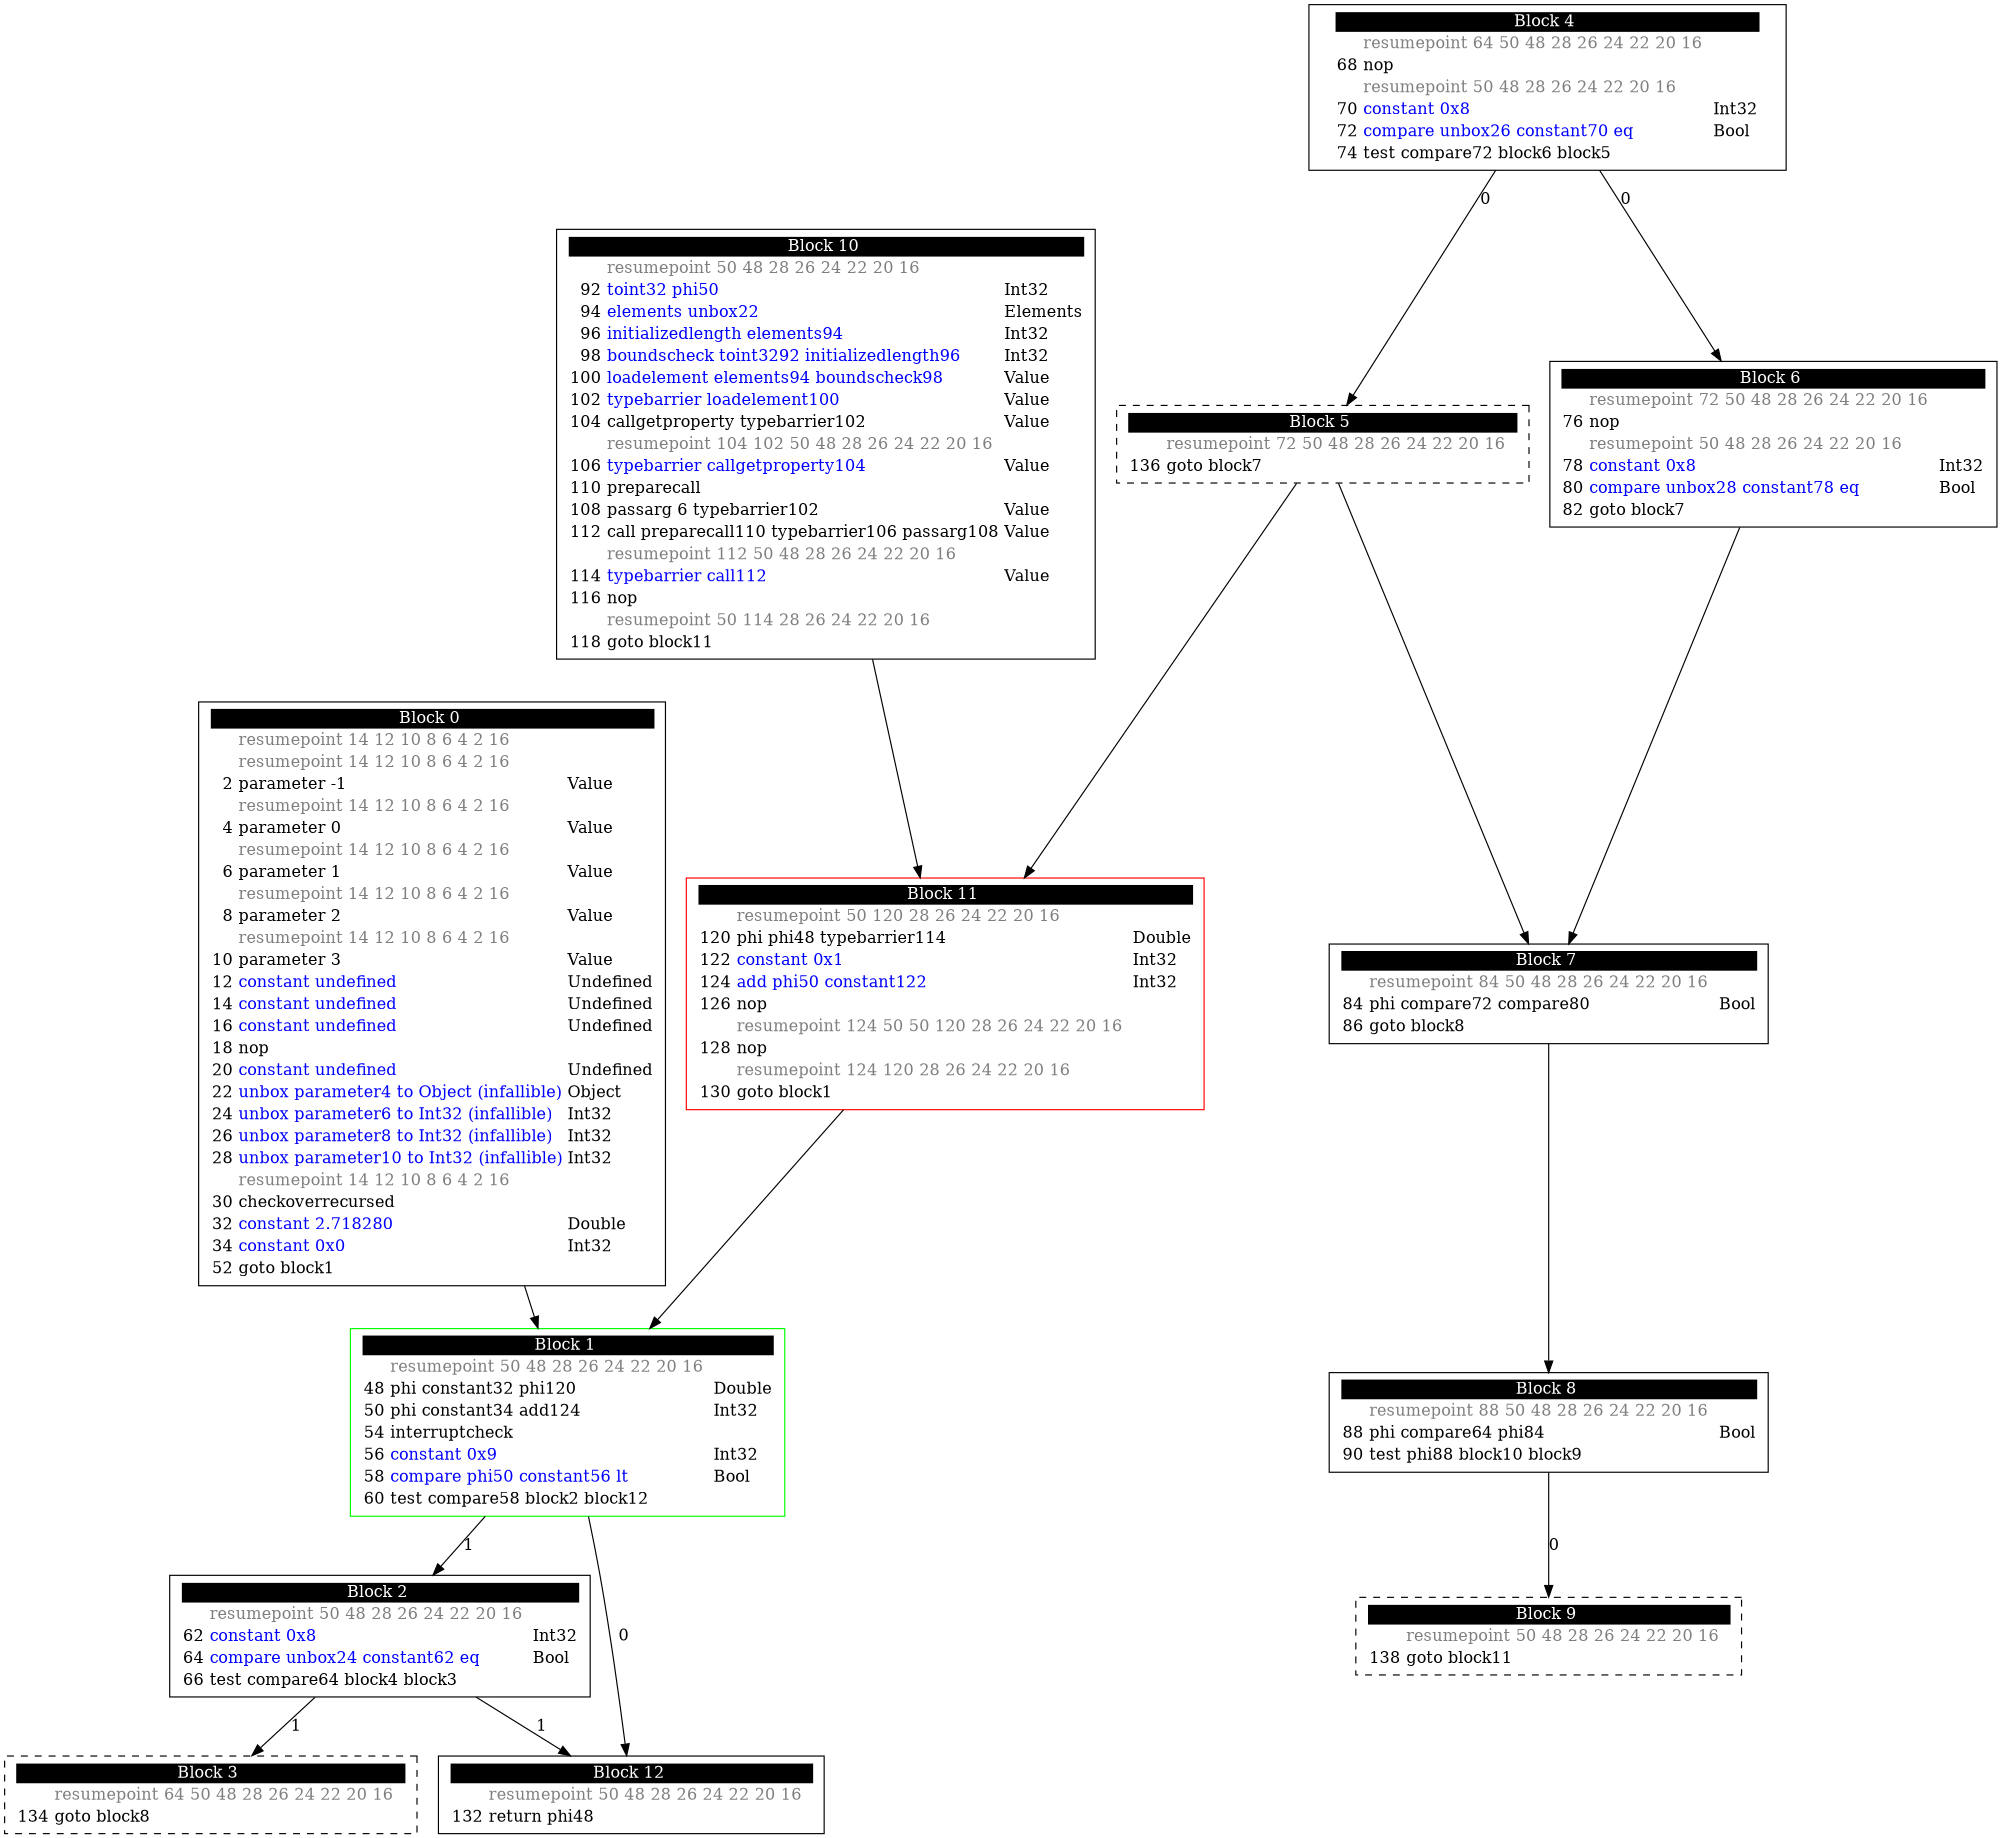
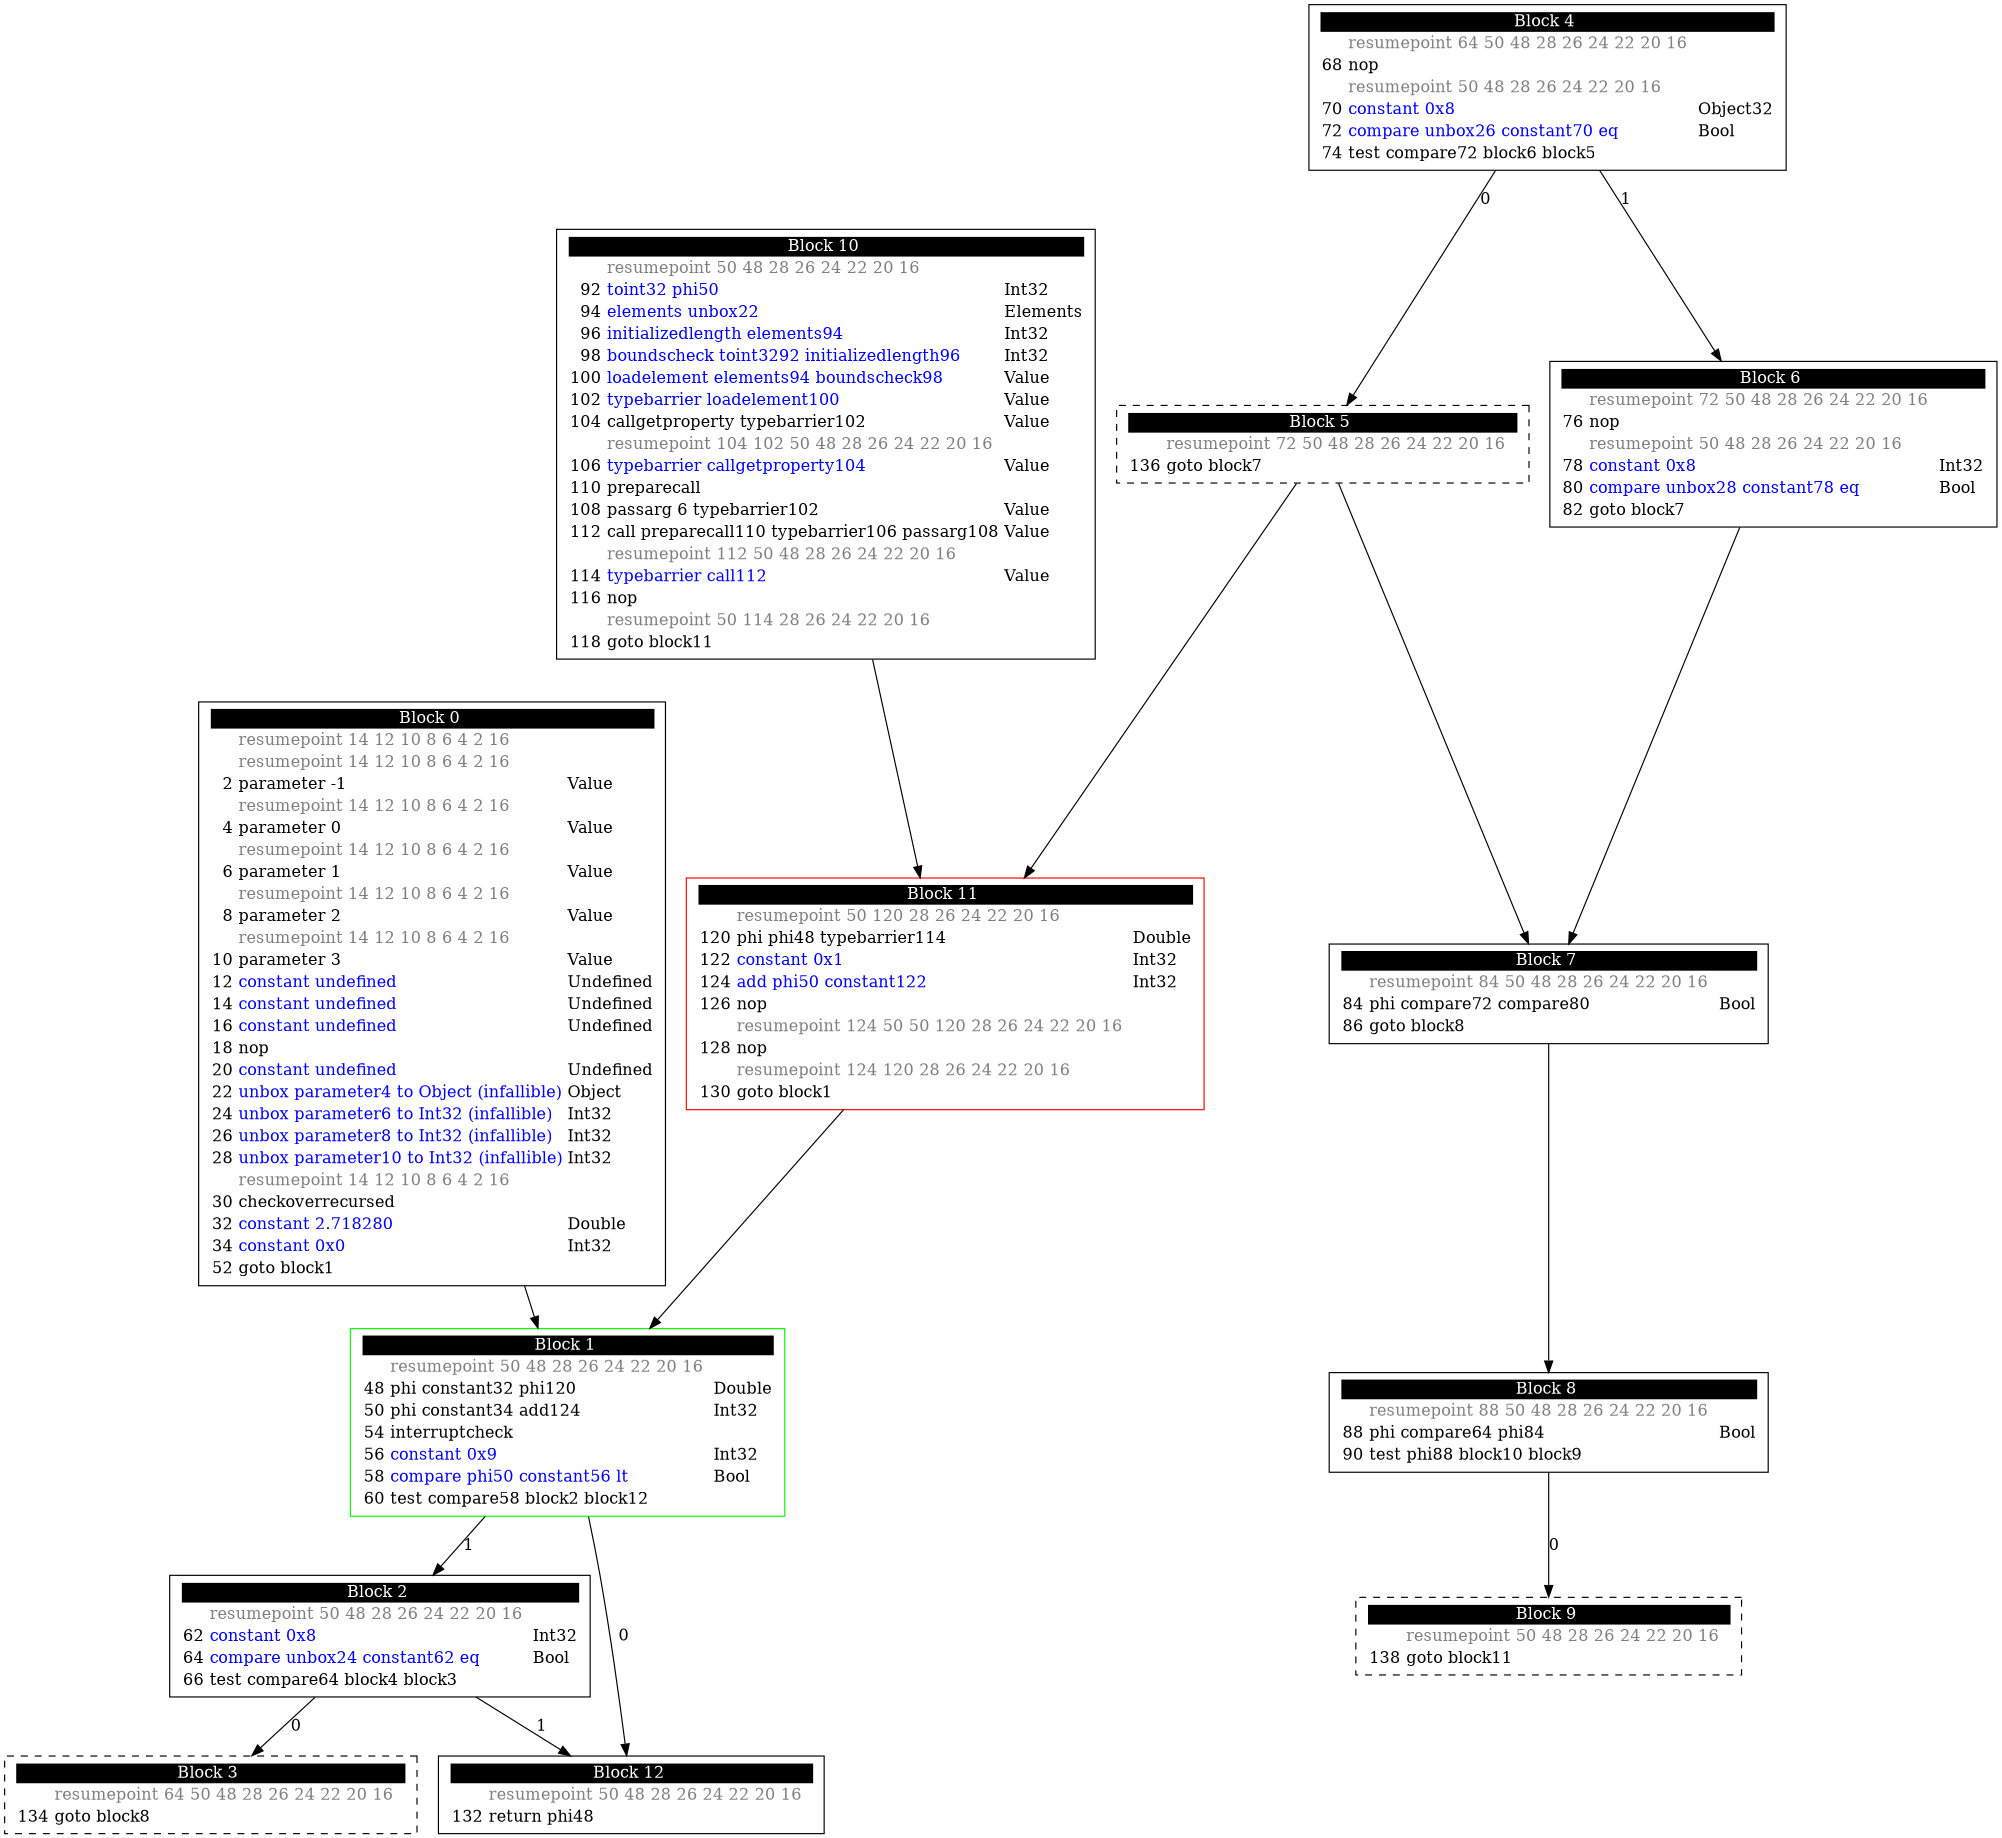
(1736, 109) -> (1736, 109)
(1626, 200) -> (1626, 200)
(297, 1726) -> (297, 1726)
